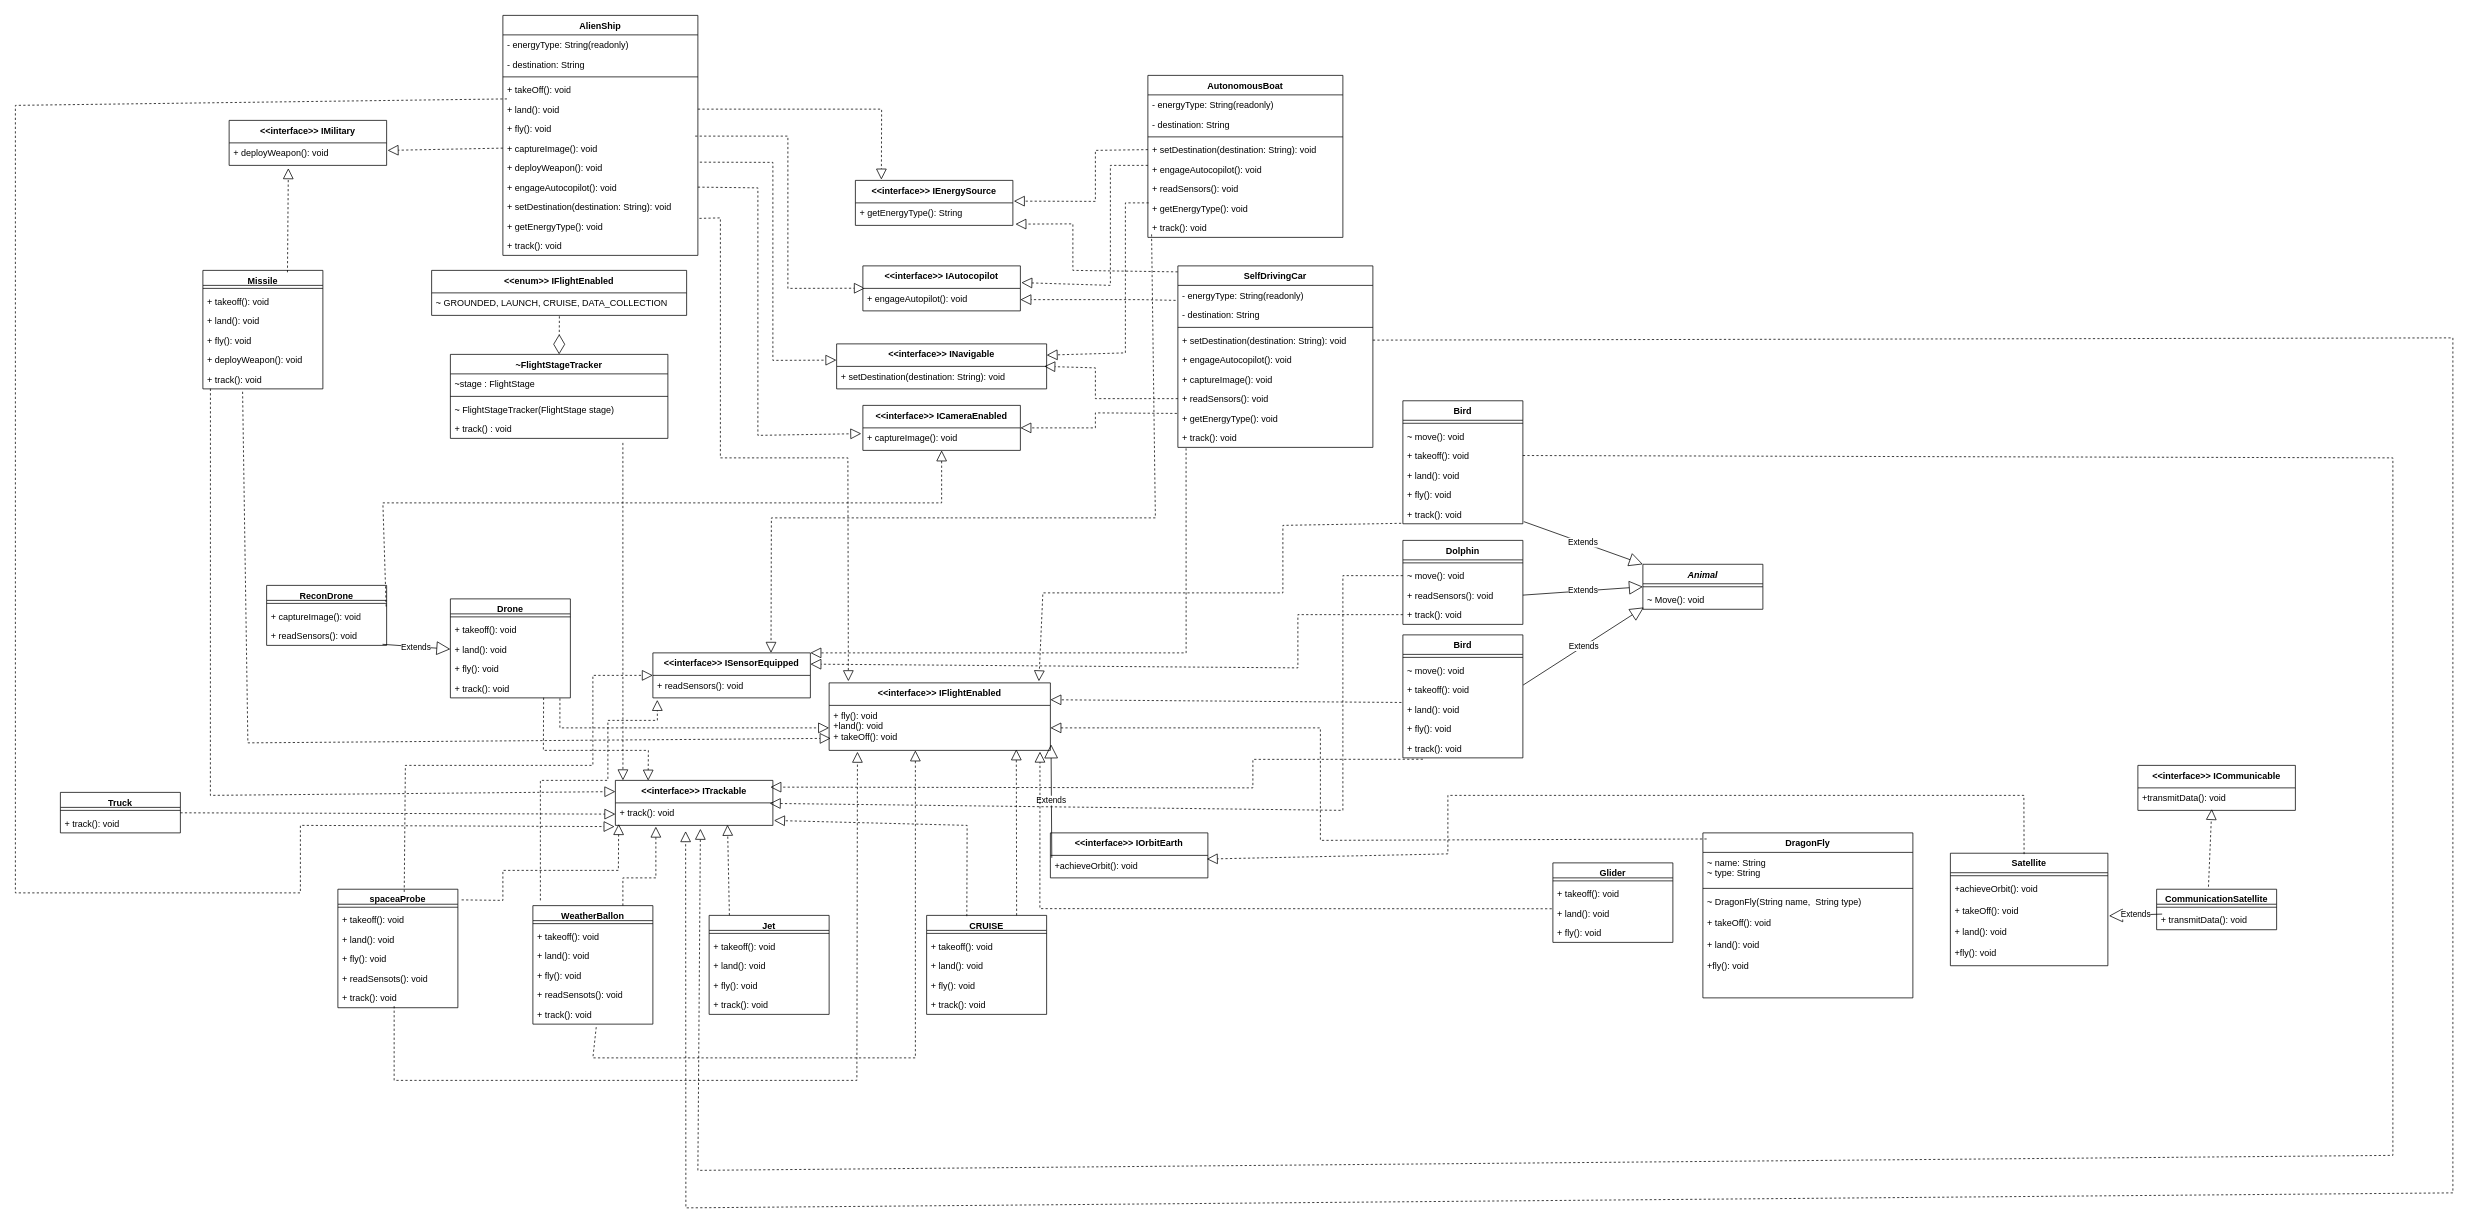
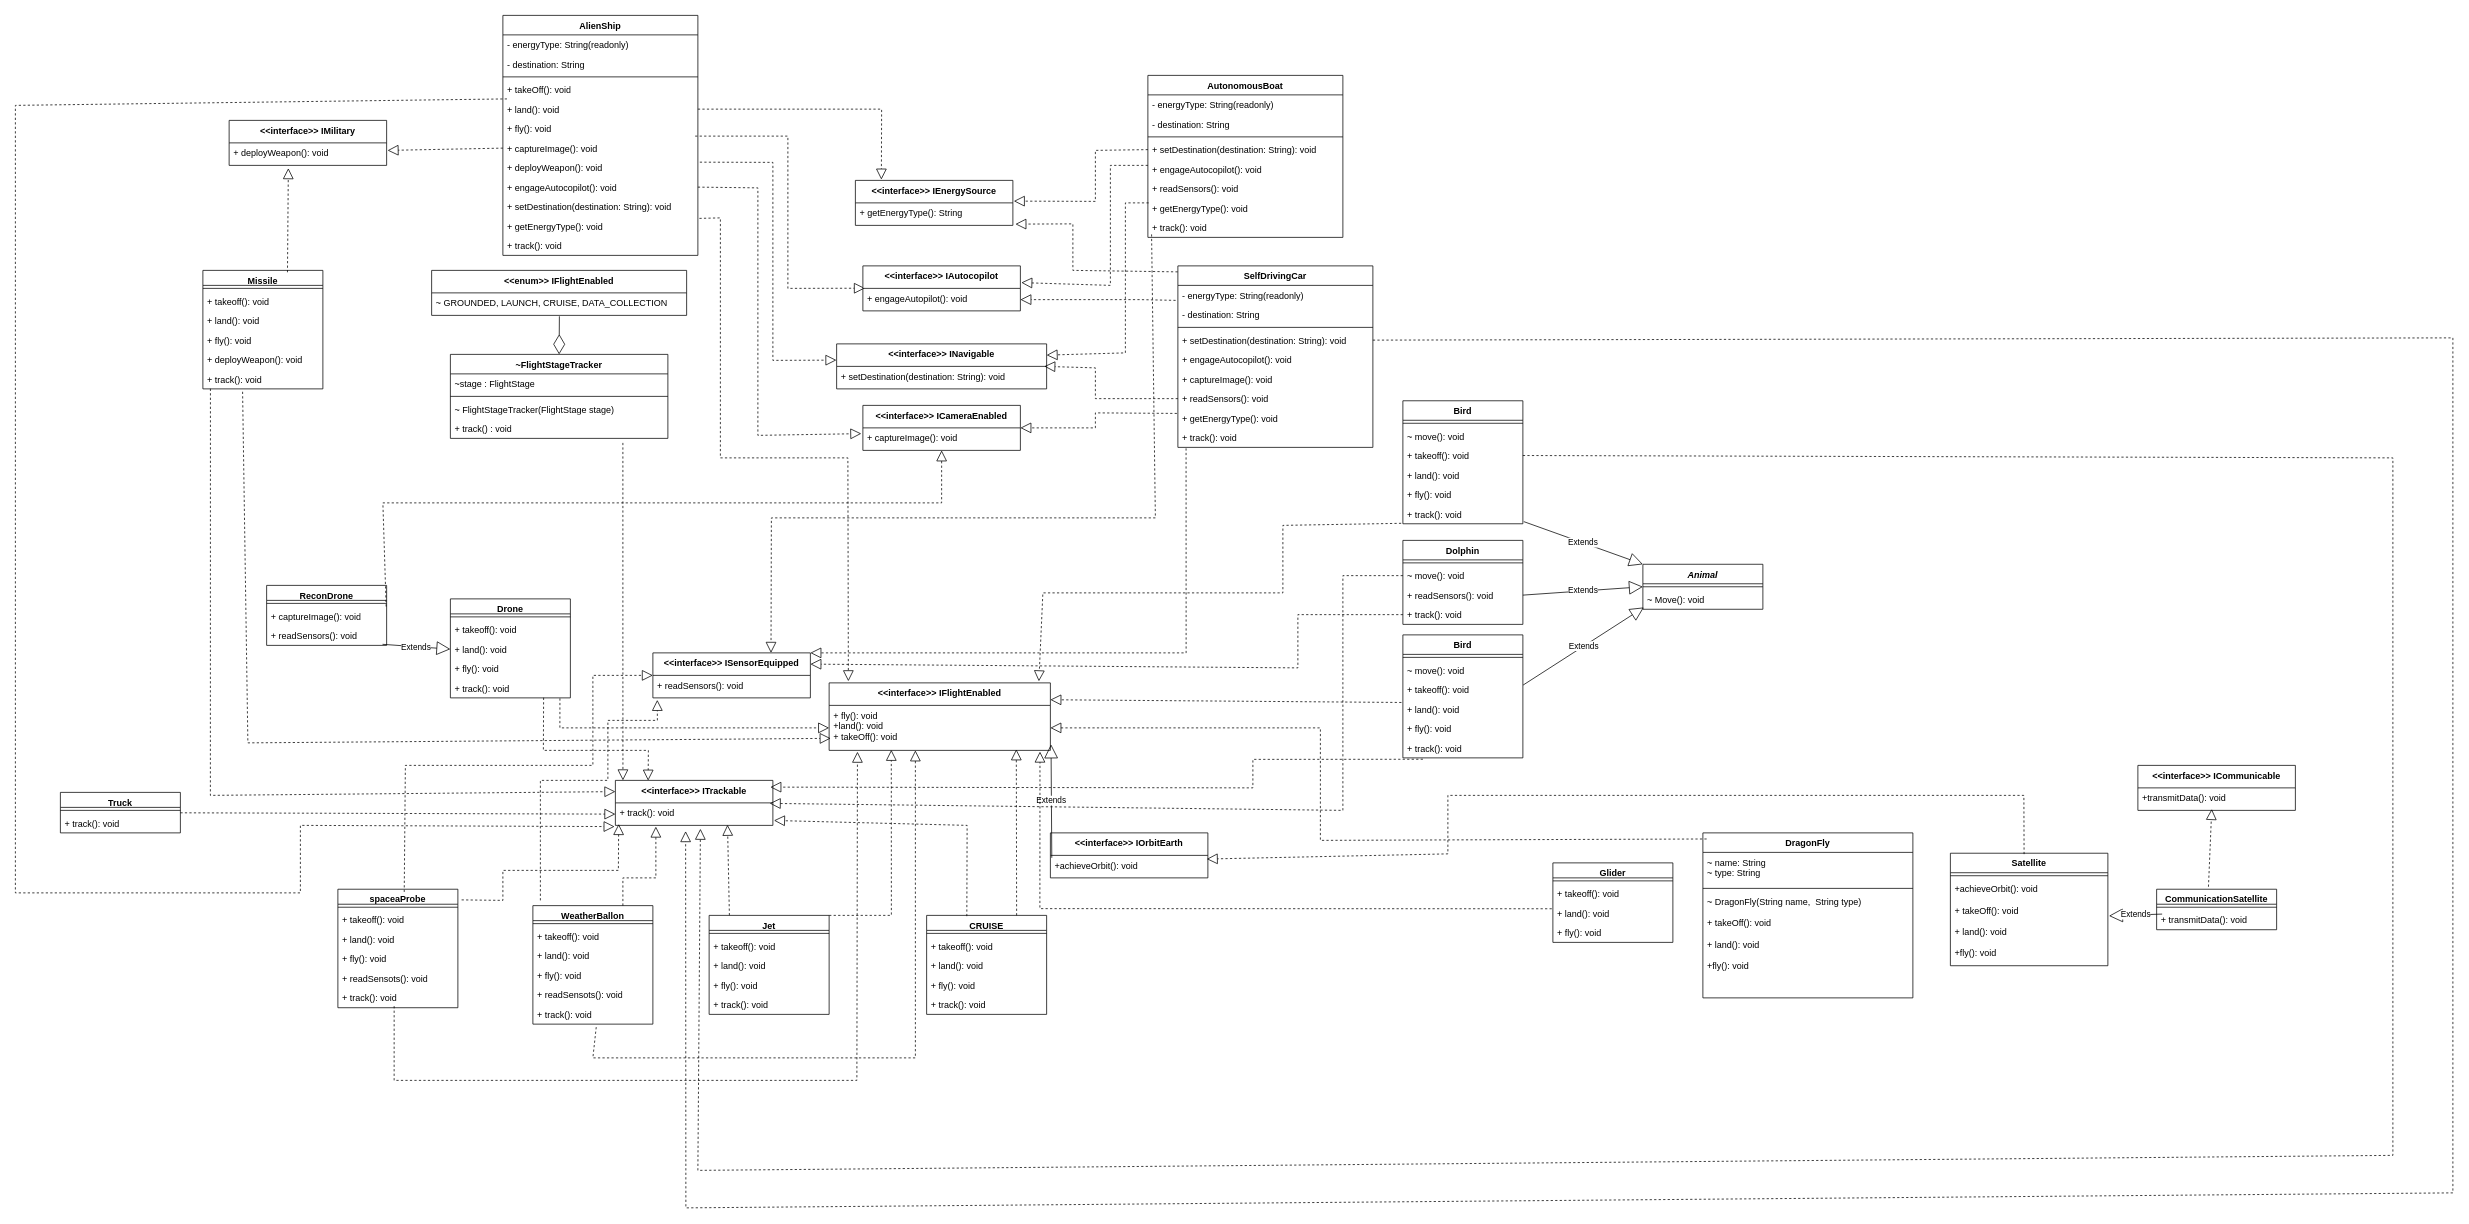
(559, 326) -> (559, 326)
none -> (891, 869)
